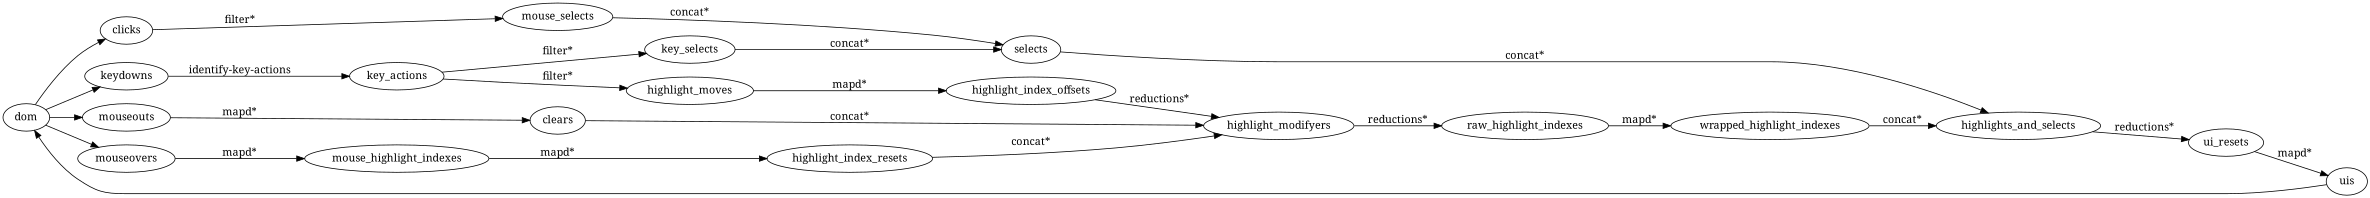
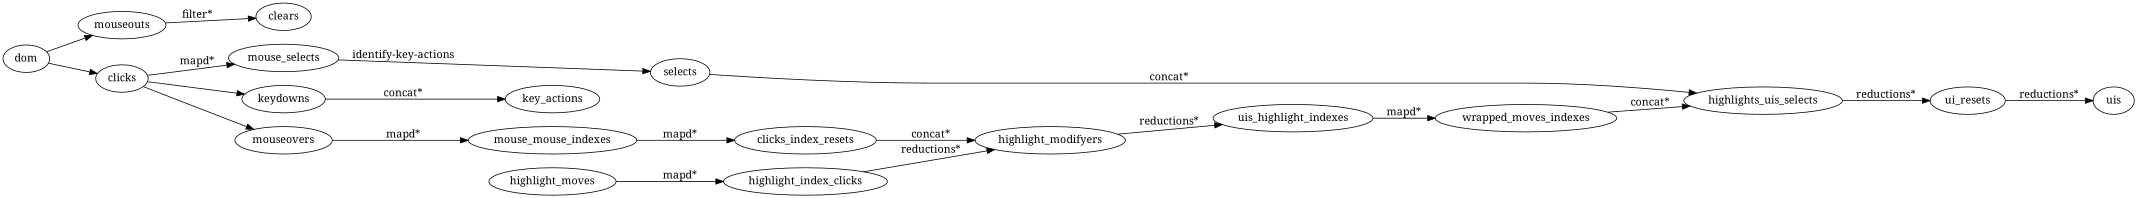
(690, 13) -> (403, 55)
(240, 20) -> (197, 61)
(690, 50) -> none
(240, 71) -> (403, 93)
(531, 84) -> none
(1031, 91) -> (805, 181)
(69, 100) -> (192, 87)
(240, 112) -> (197, 15)
(891, 123) -> none
(1525, 126) -> (1293, 118)
(1770, 126) -> (1526, 118)
(2018, 126) -> (1763, 101)
(69, 135) -> (195, 107)
(2295, 154) -> (2049, 95)
(397, 159) -> (552, 140)
(850, 159) -> (805, 140)
(1172, 194) -> none
